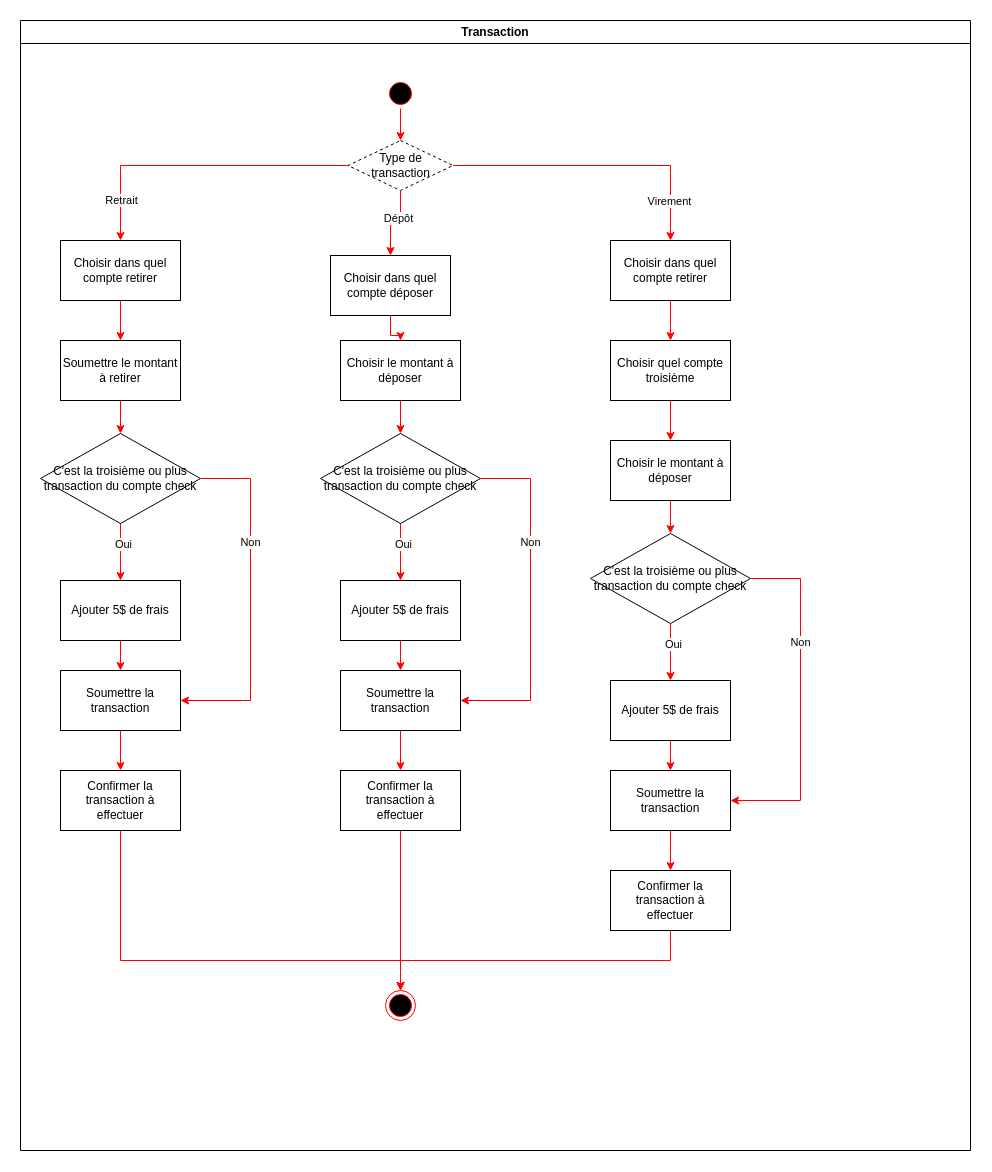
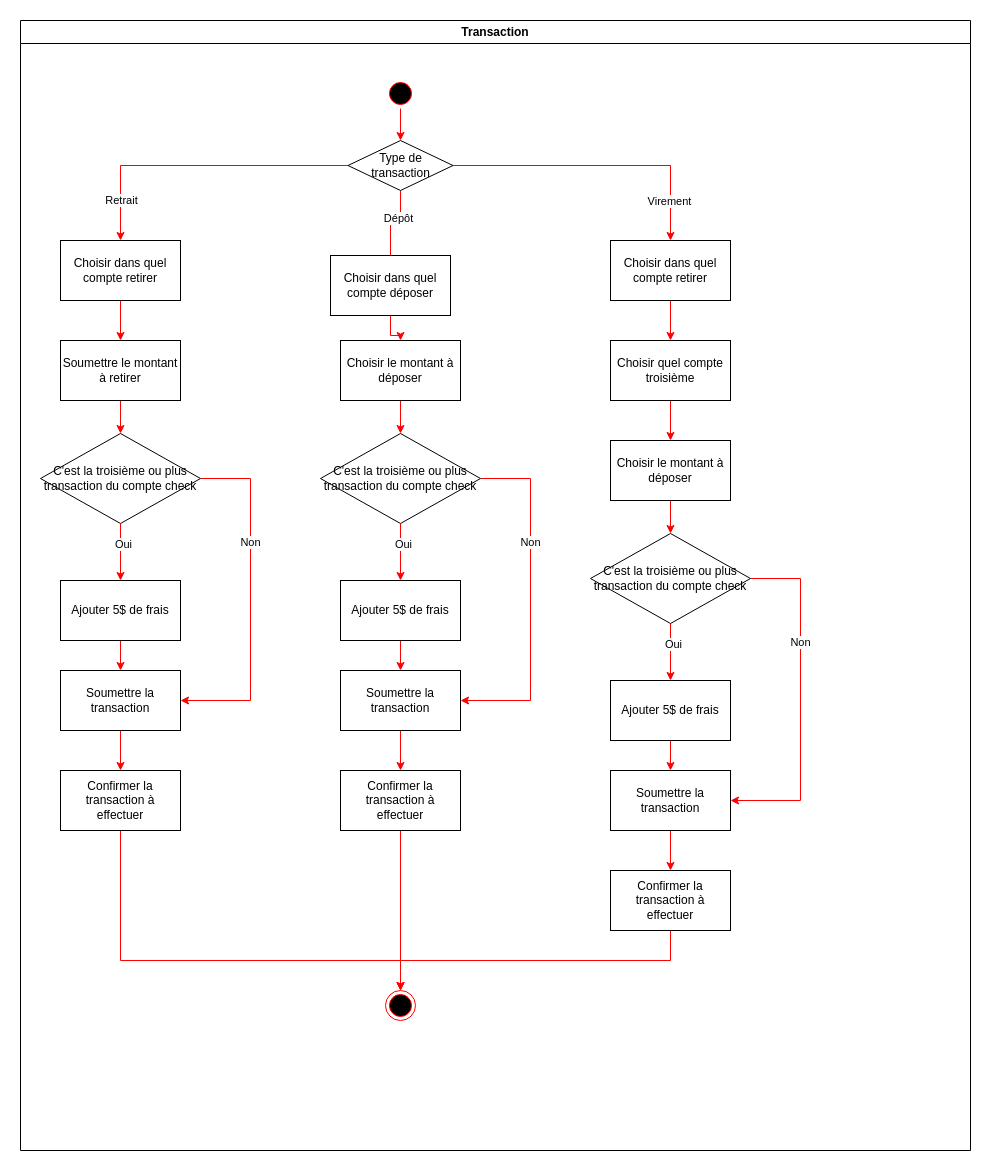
(401, 166) -> (401, 166)
(391, 247) -> (391, 250)
